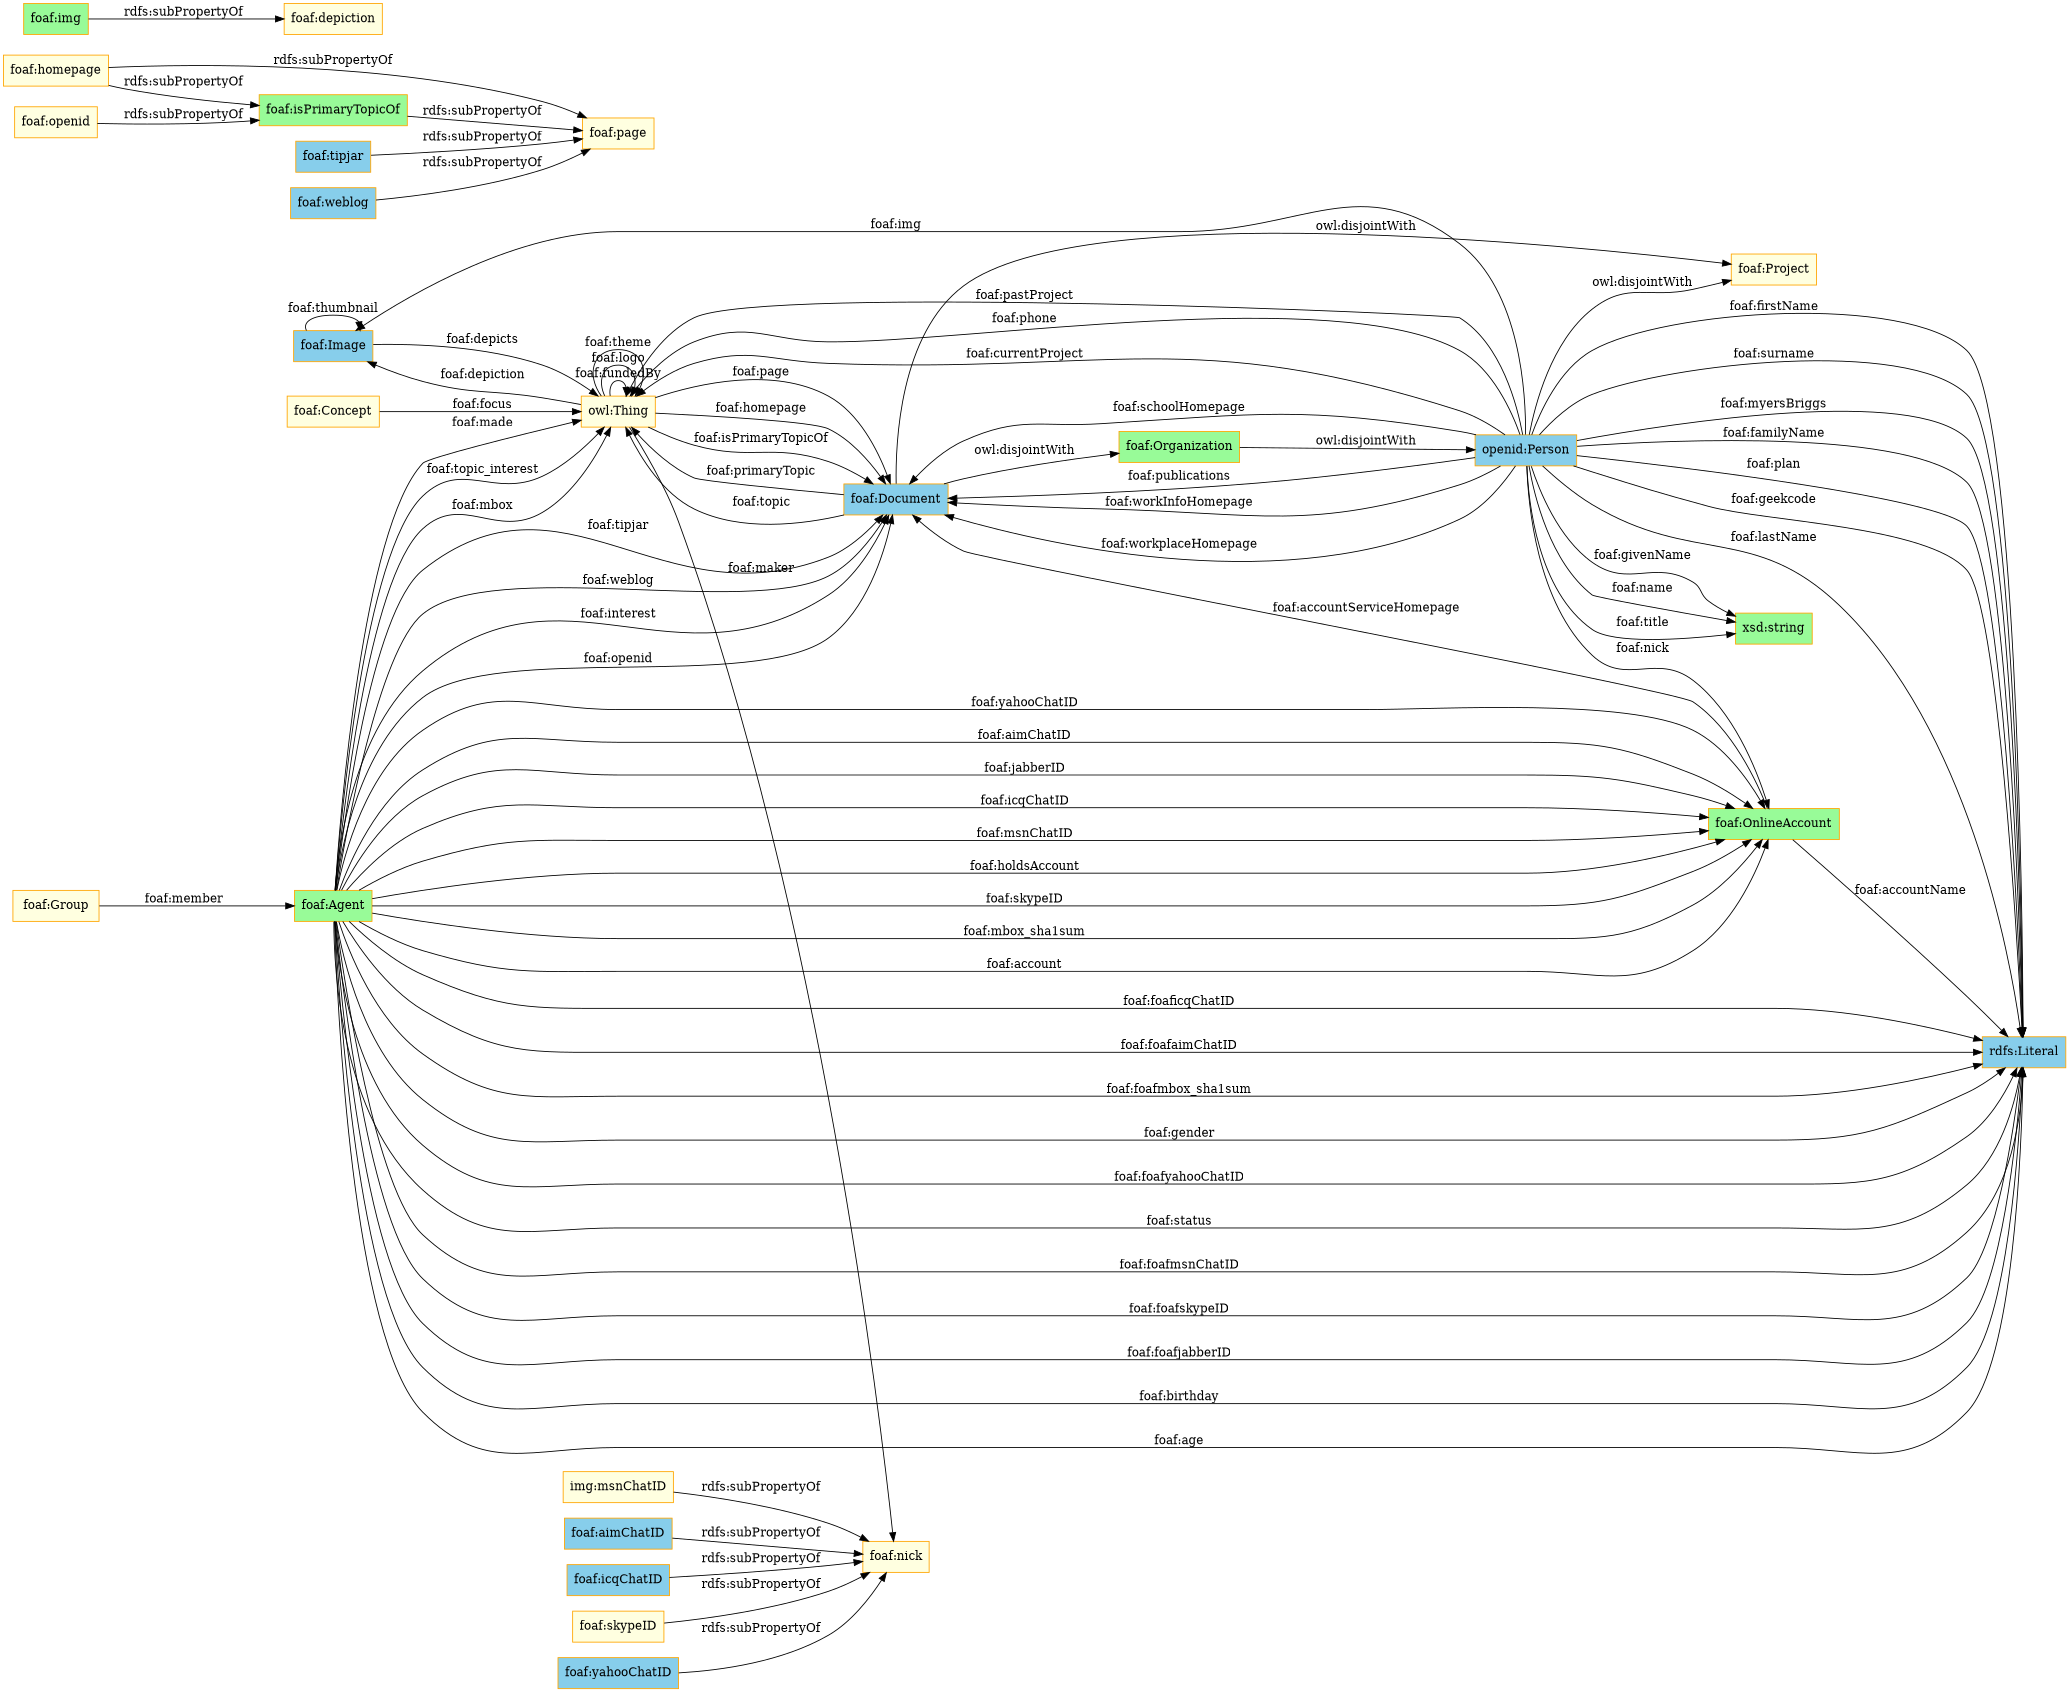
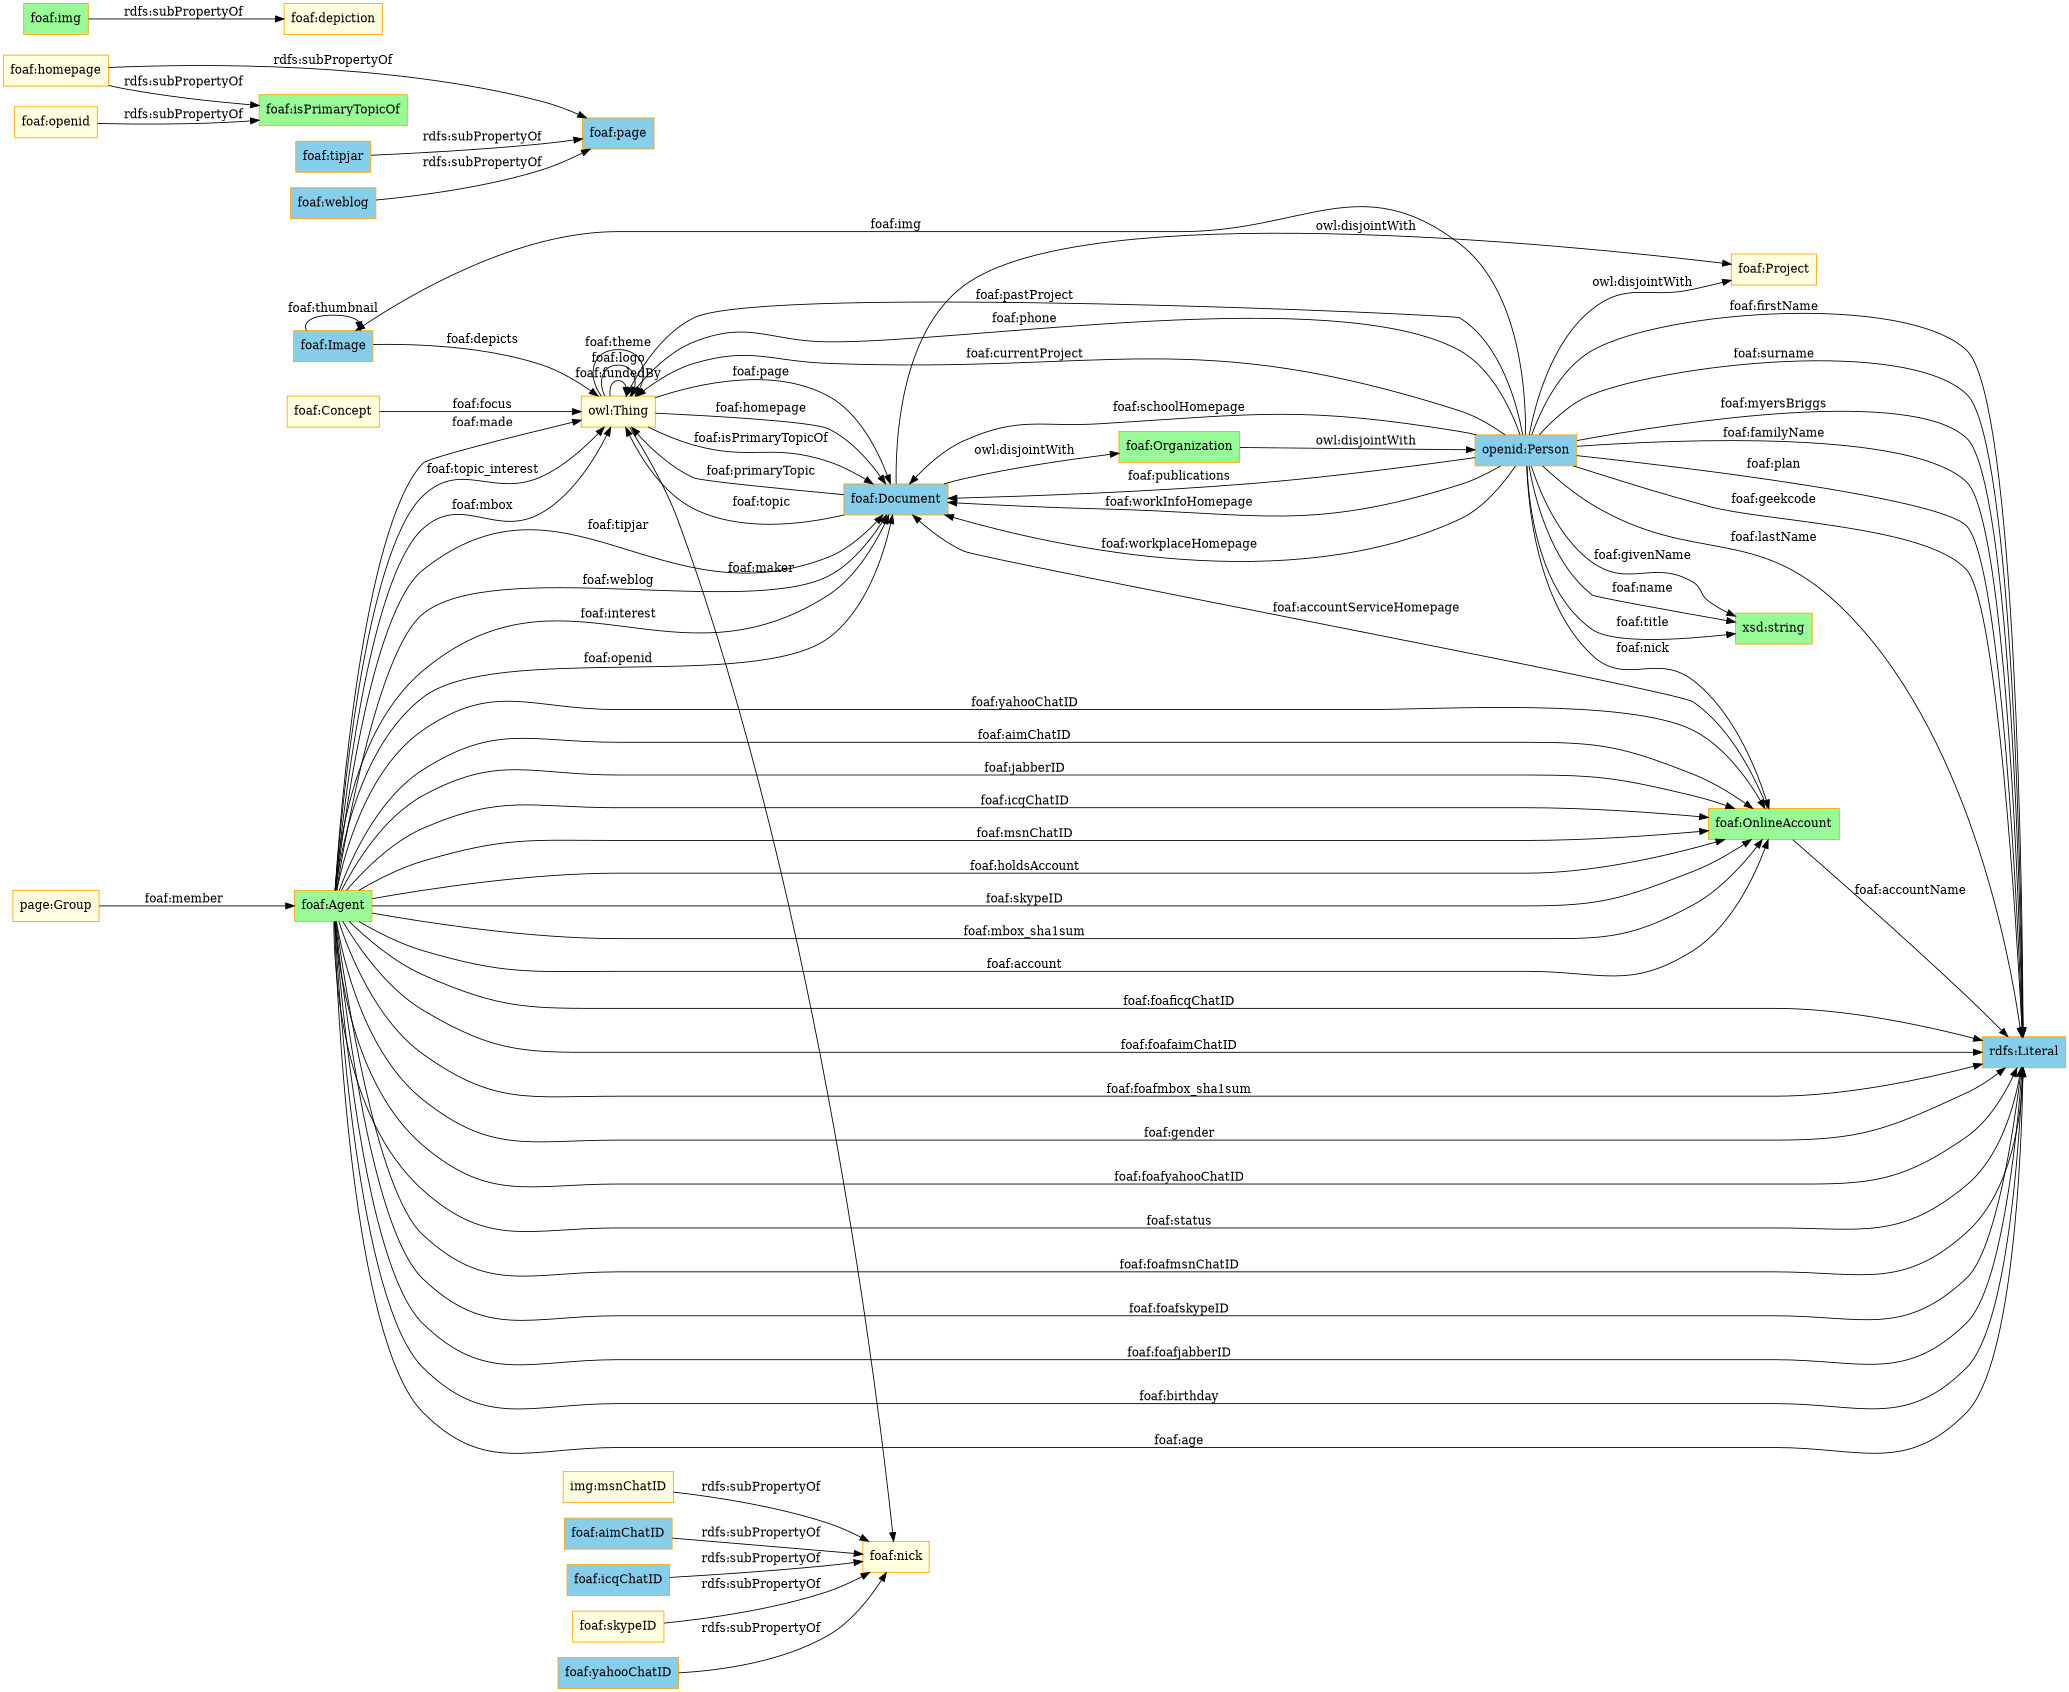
(490, 123) -> none
(618, 133) -> (618, 133)
(477, 391) -> none
(56, 906) -> (56, 906)
